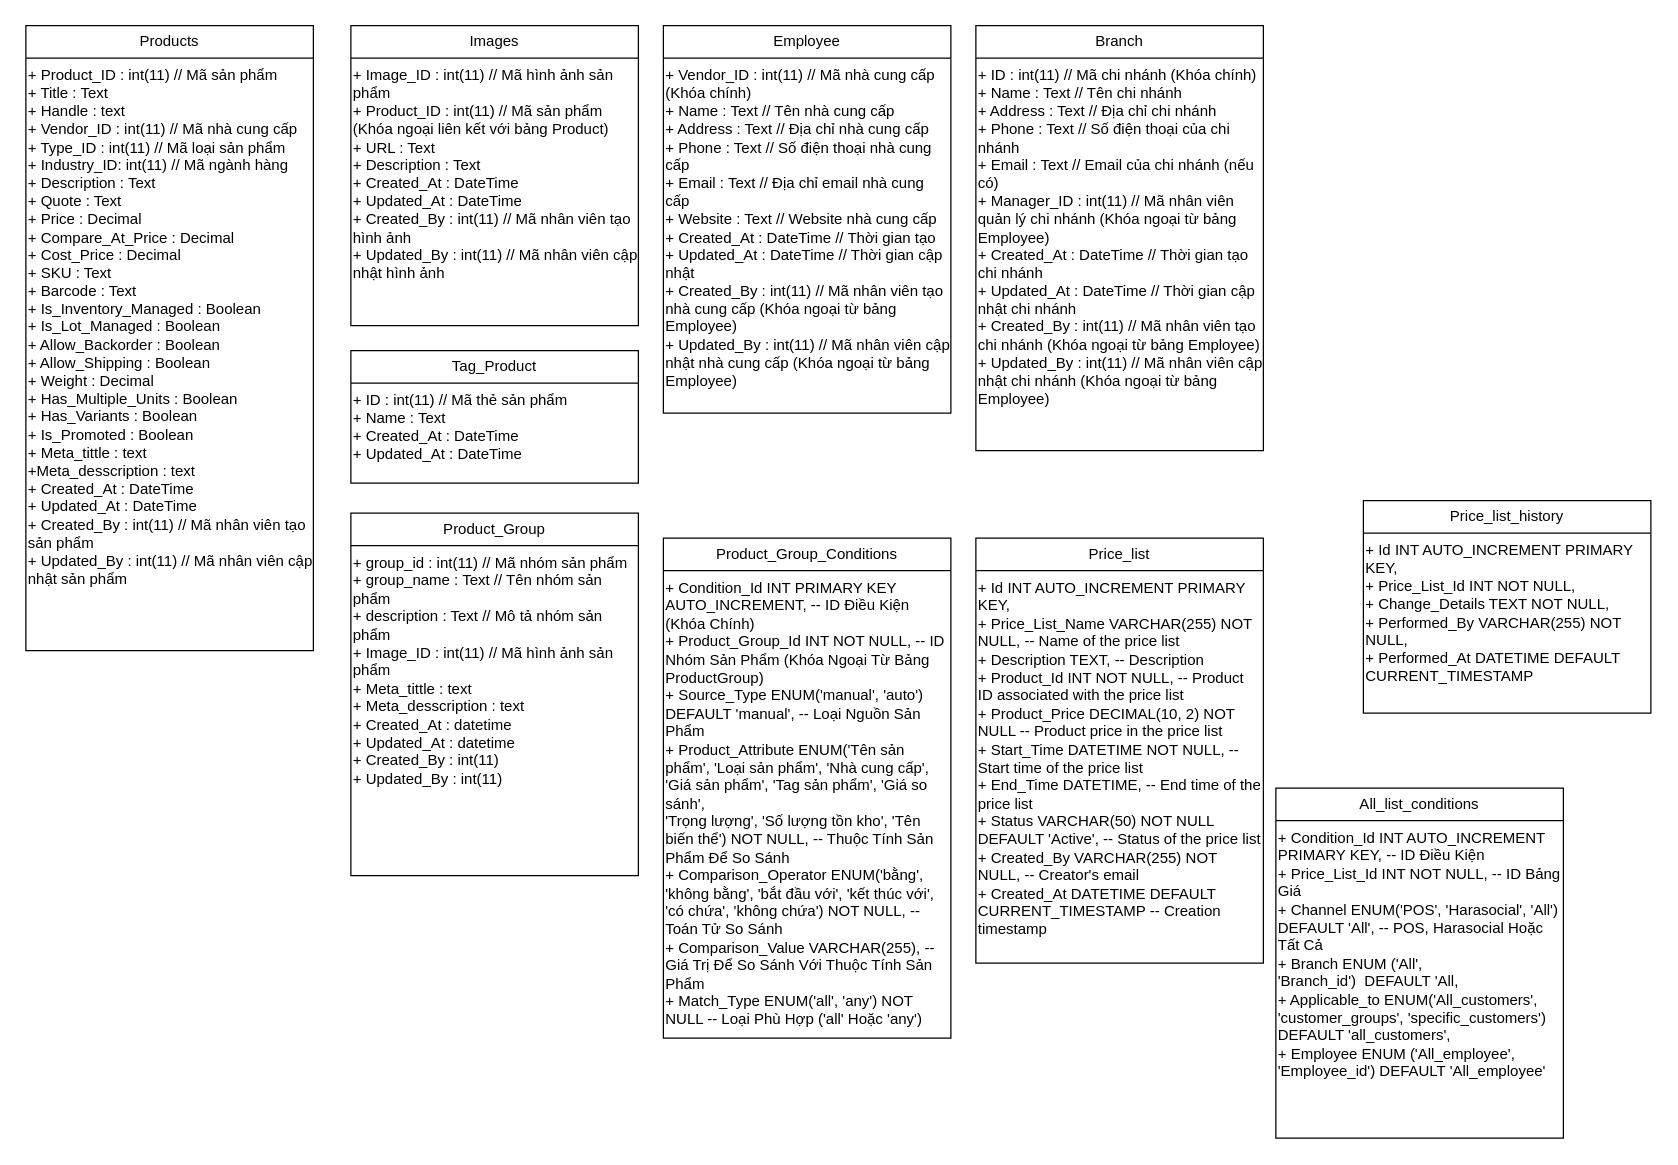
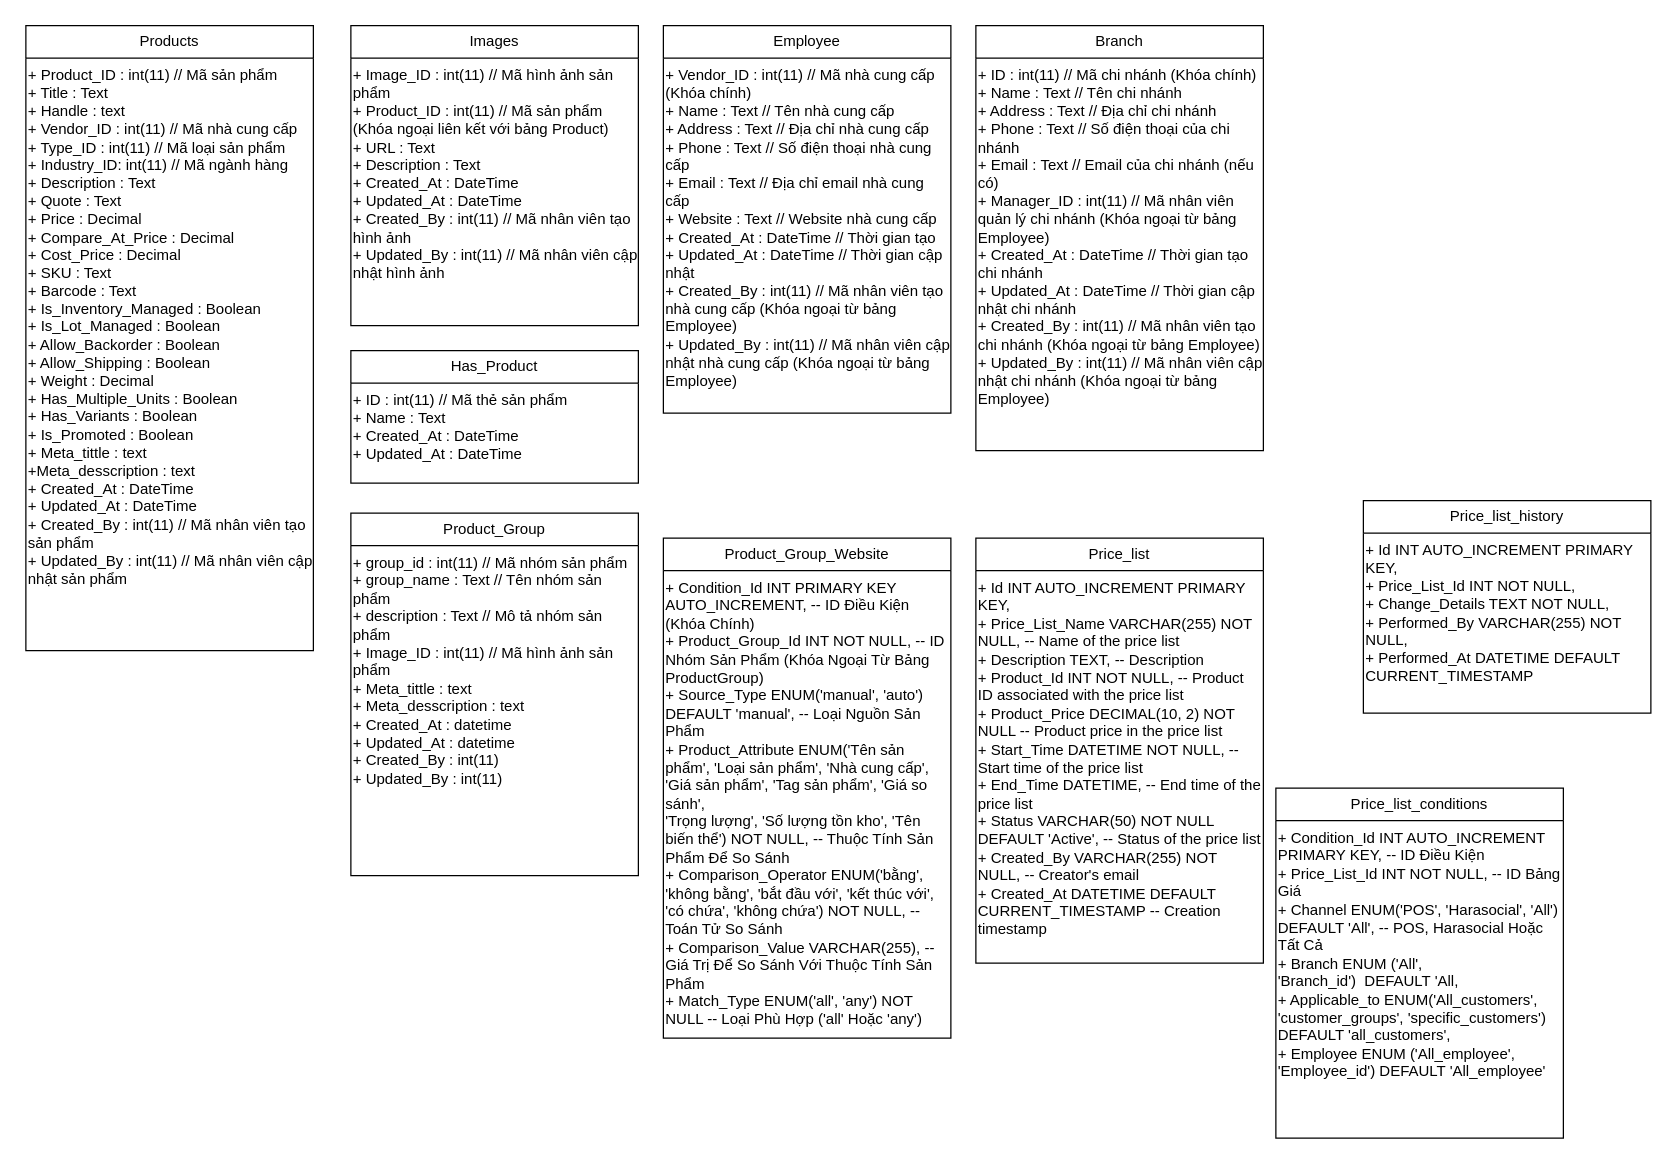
(494, 367) -> (494, 367)
(807, 554) -> (807, 554)
(1419, 804) -> (1419, 804)
